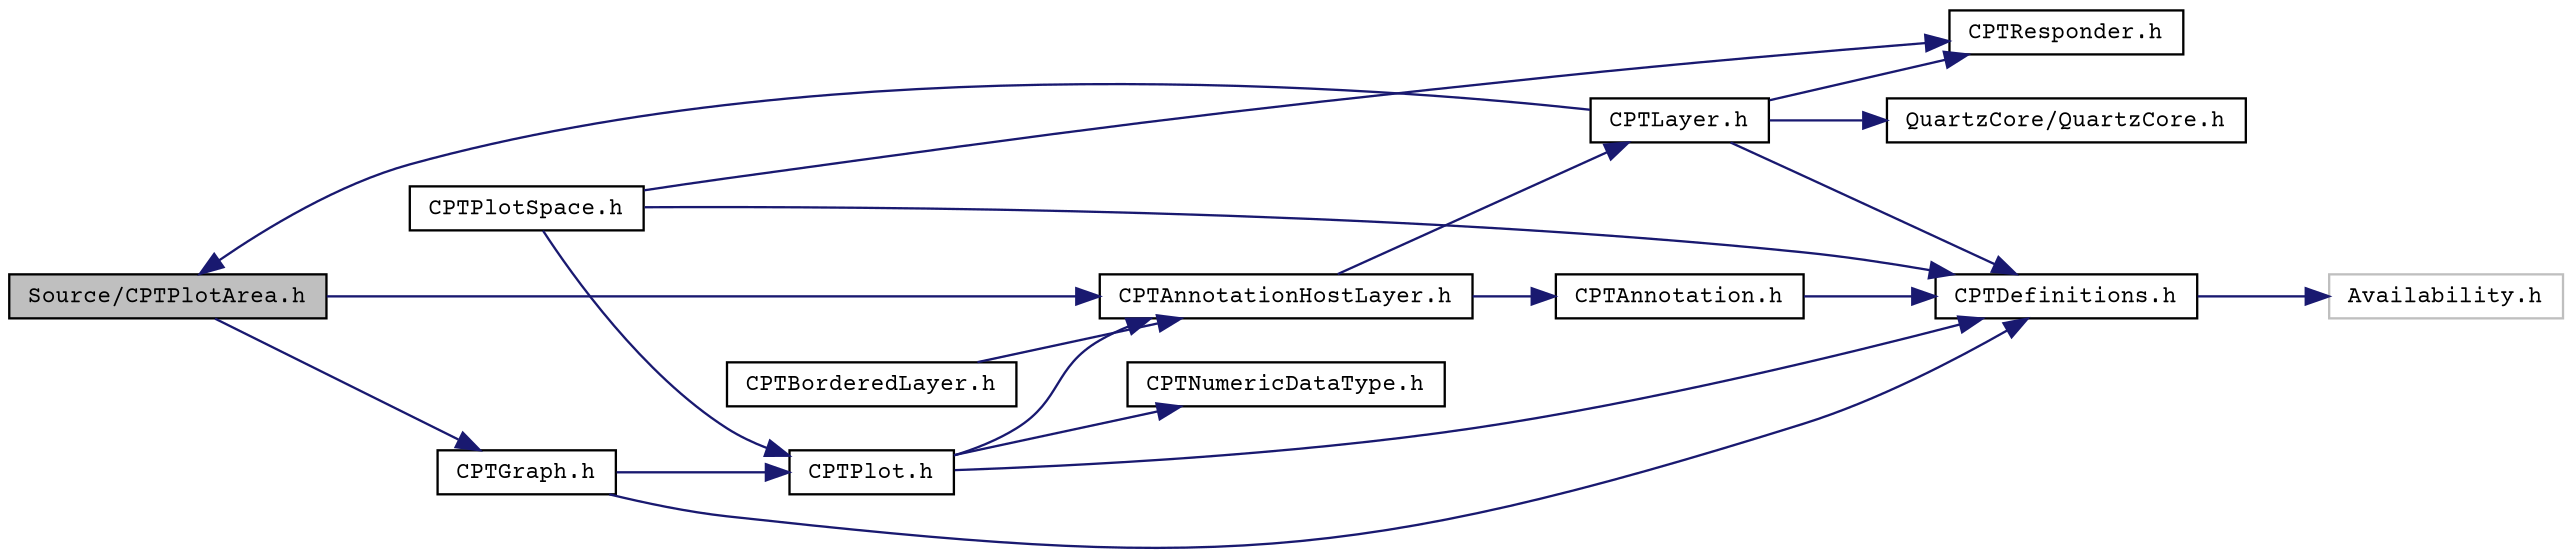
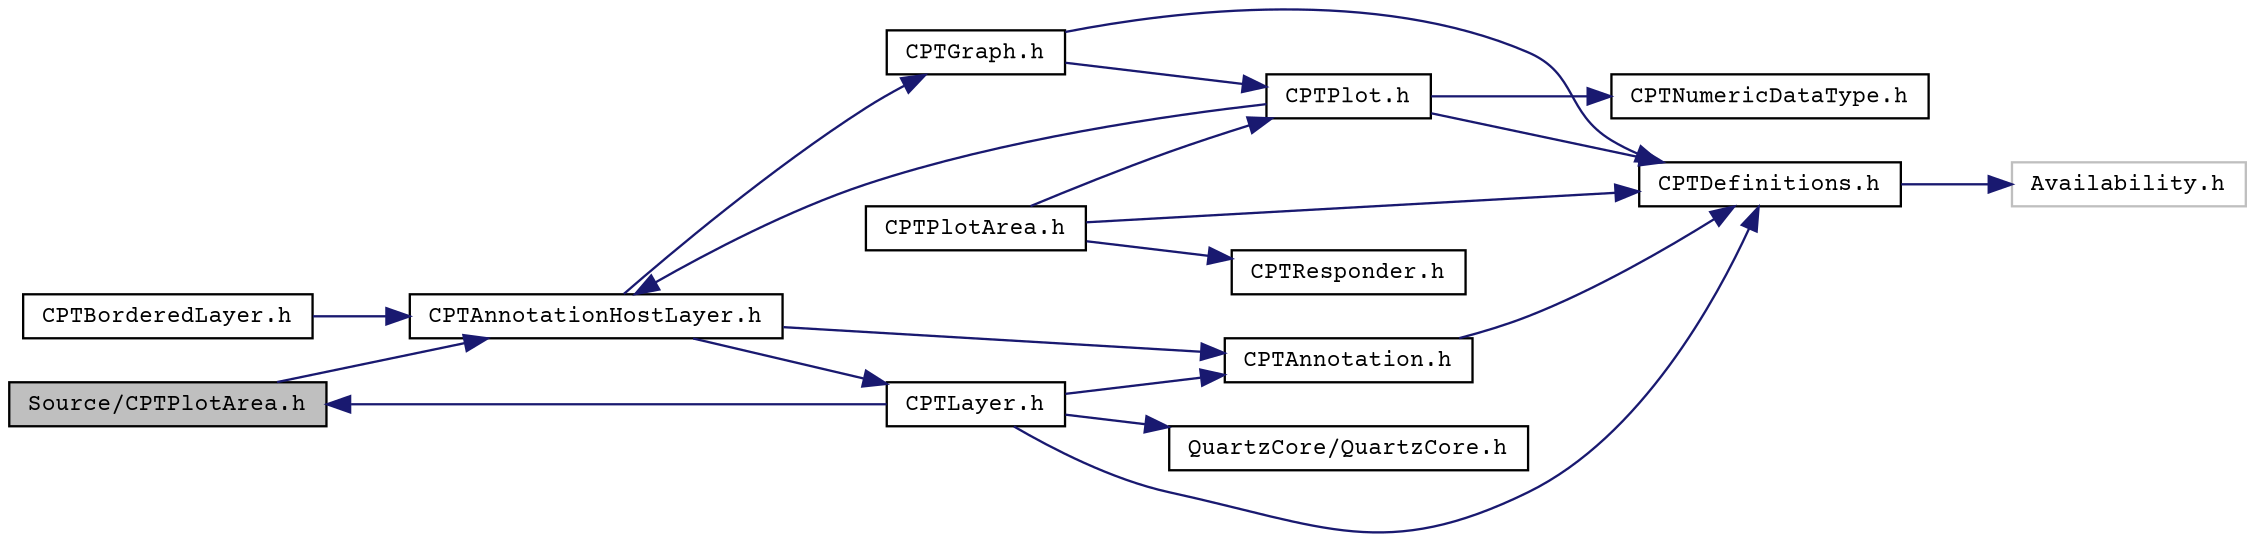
(1857, 80) -> (1133, 386)
(527, 208) -> (976, 228)
(337, 379) -> (759, 183)
